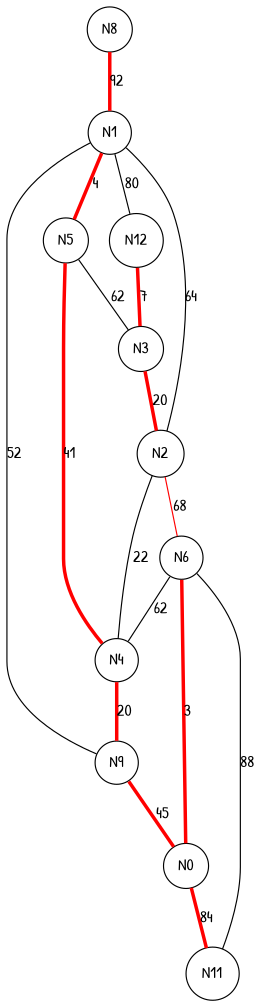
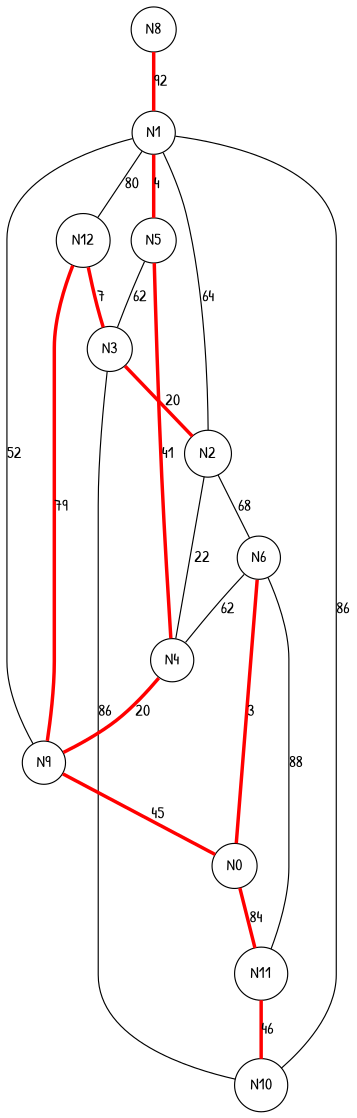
none -> (54, 502)
(171, 507) -> (234, 506)
none -> (261, 1085)
